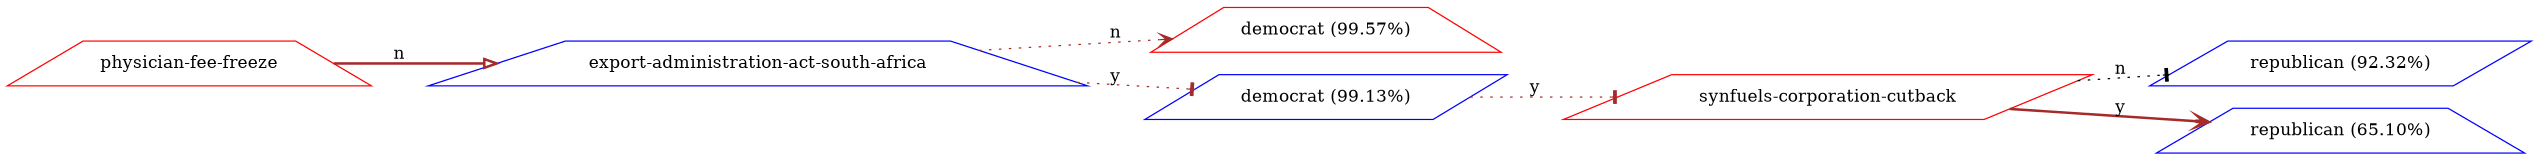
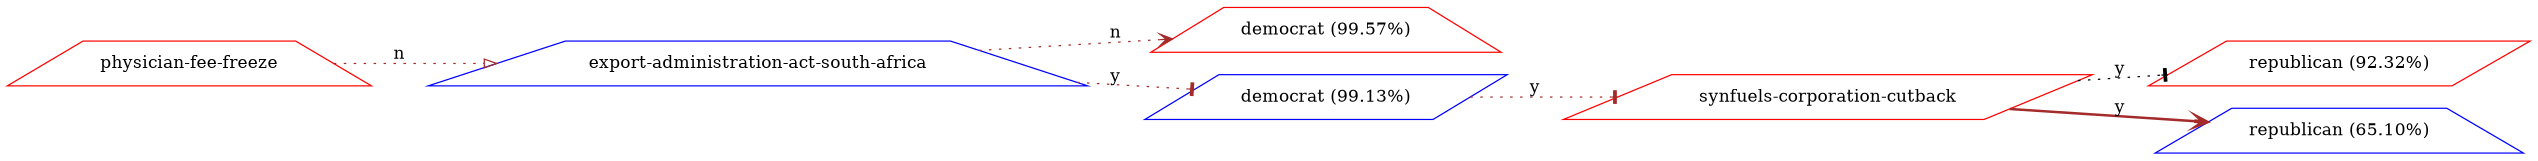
(409, 63) -> (409, 63)
(2341, 63) -> (2339, 63)
(2121, 69) -> (2120, 69)
